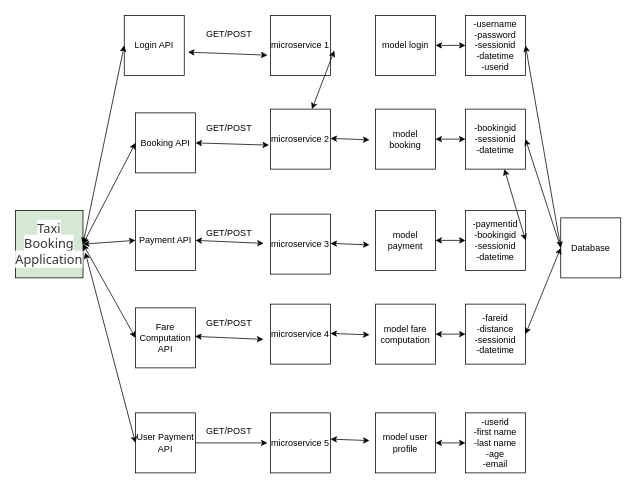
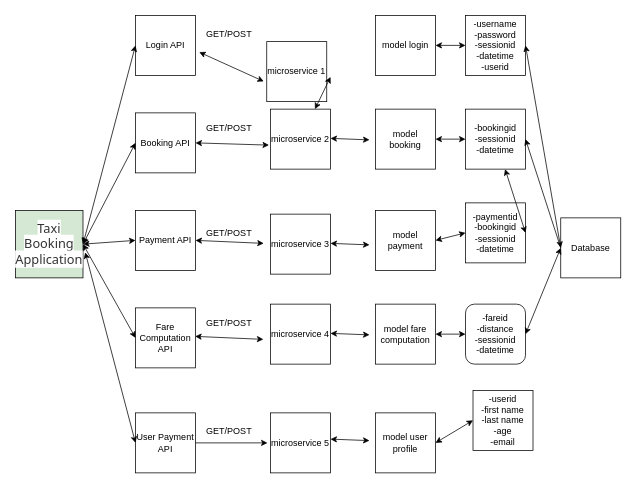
(154, 45) -> (165, 45)
(300, 45) -> (297, 72)
(495, 240) -> (495, 233)
(495, 334) -> (495, 334)
(495, 443) -> (503, 420)
